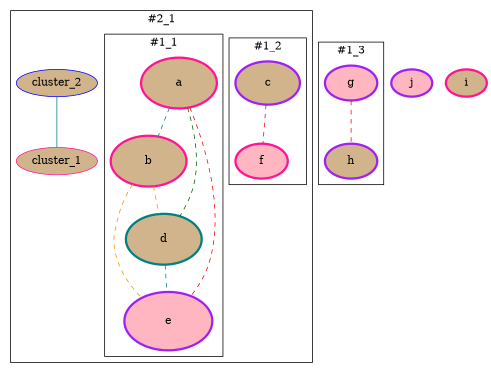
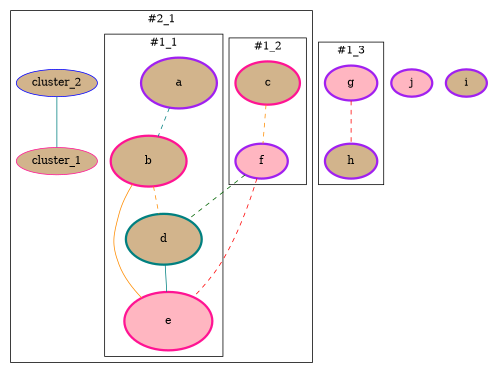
(179, 83) -> (179, 83)
(268, 83) -> (268, 83)
(466, 83) -> (466, 83)
(264, 124) -> (264, 124)
(262, 161) -> (262, 161)
(196, 163) -> (217, 197)
(214, 203) -> (233, 242)
(114, 243) -> (114, 243)
(166, 278) -> (166, 278)
(168, 321) -> (168, 321)
